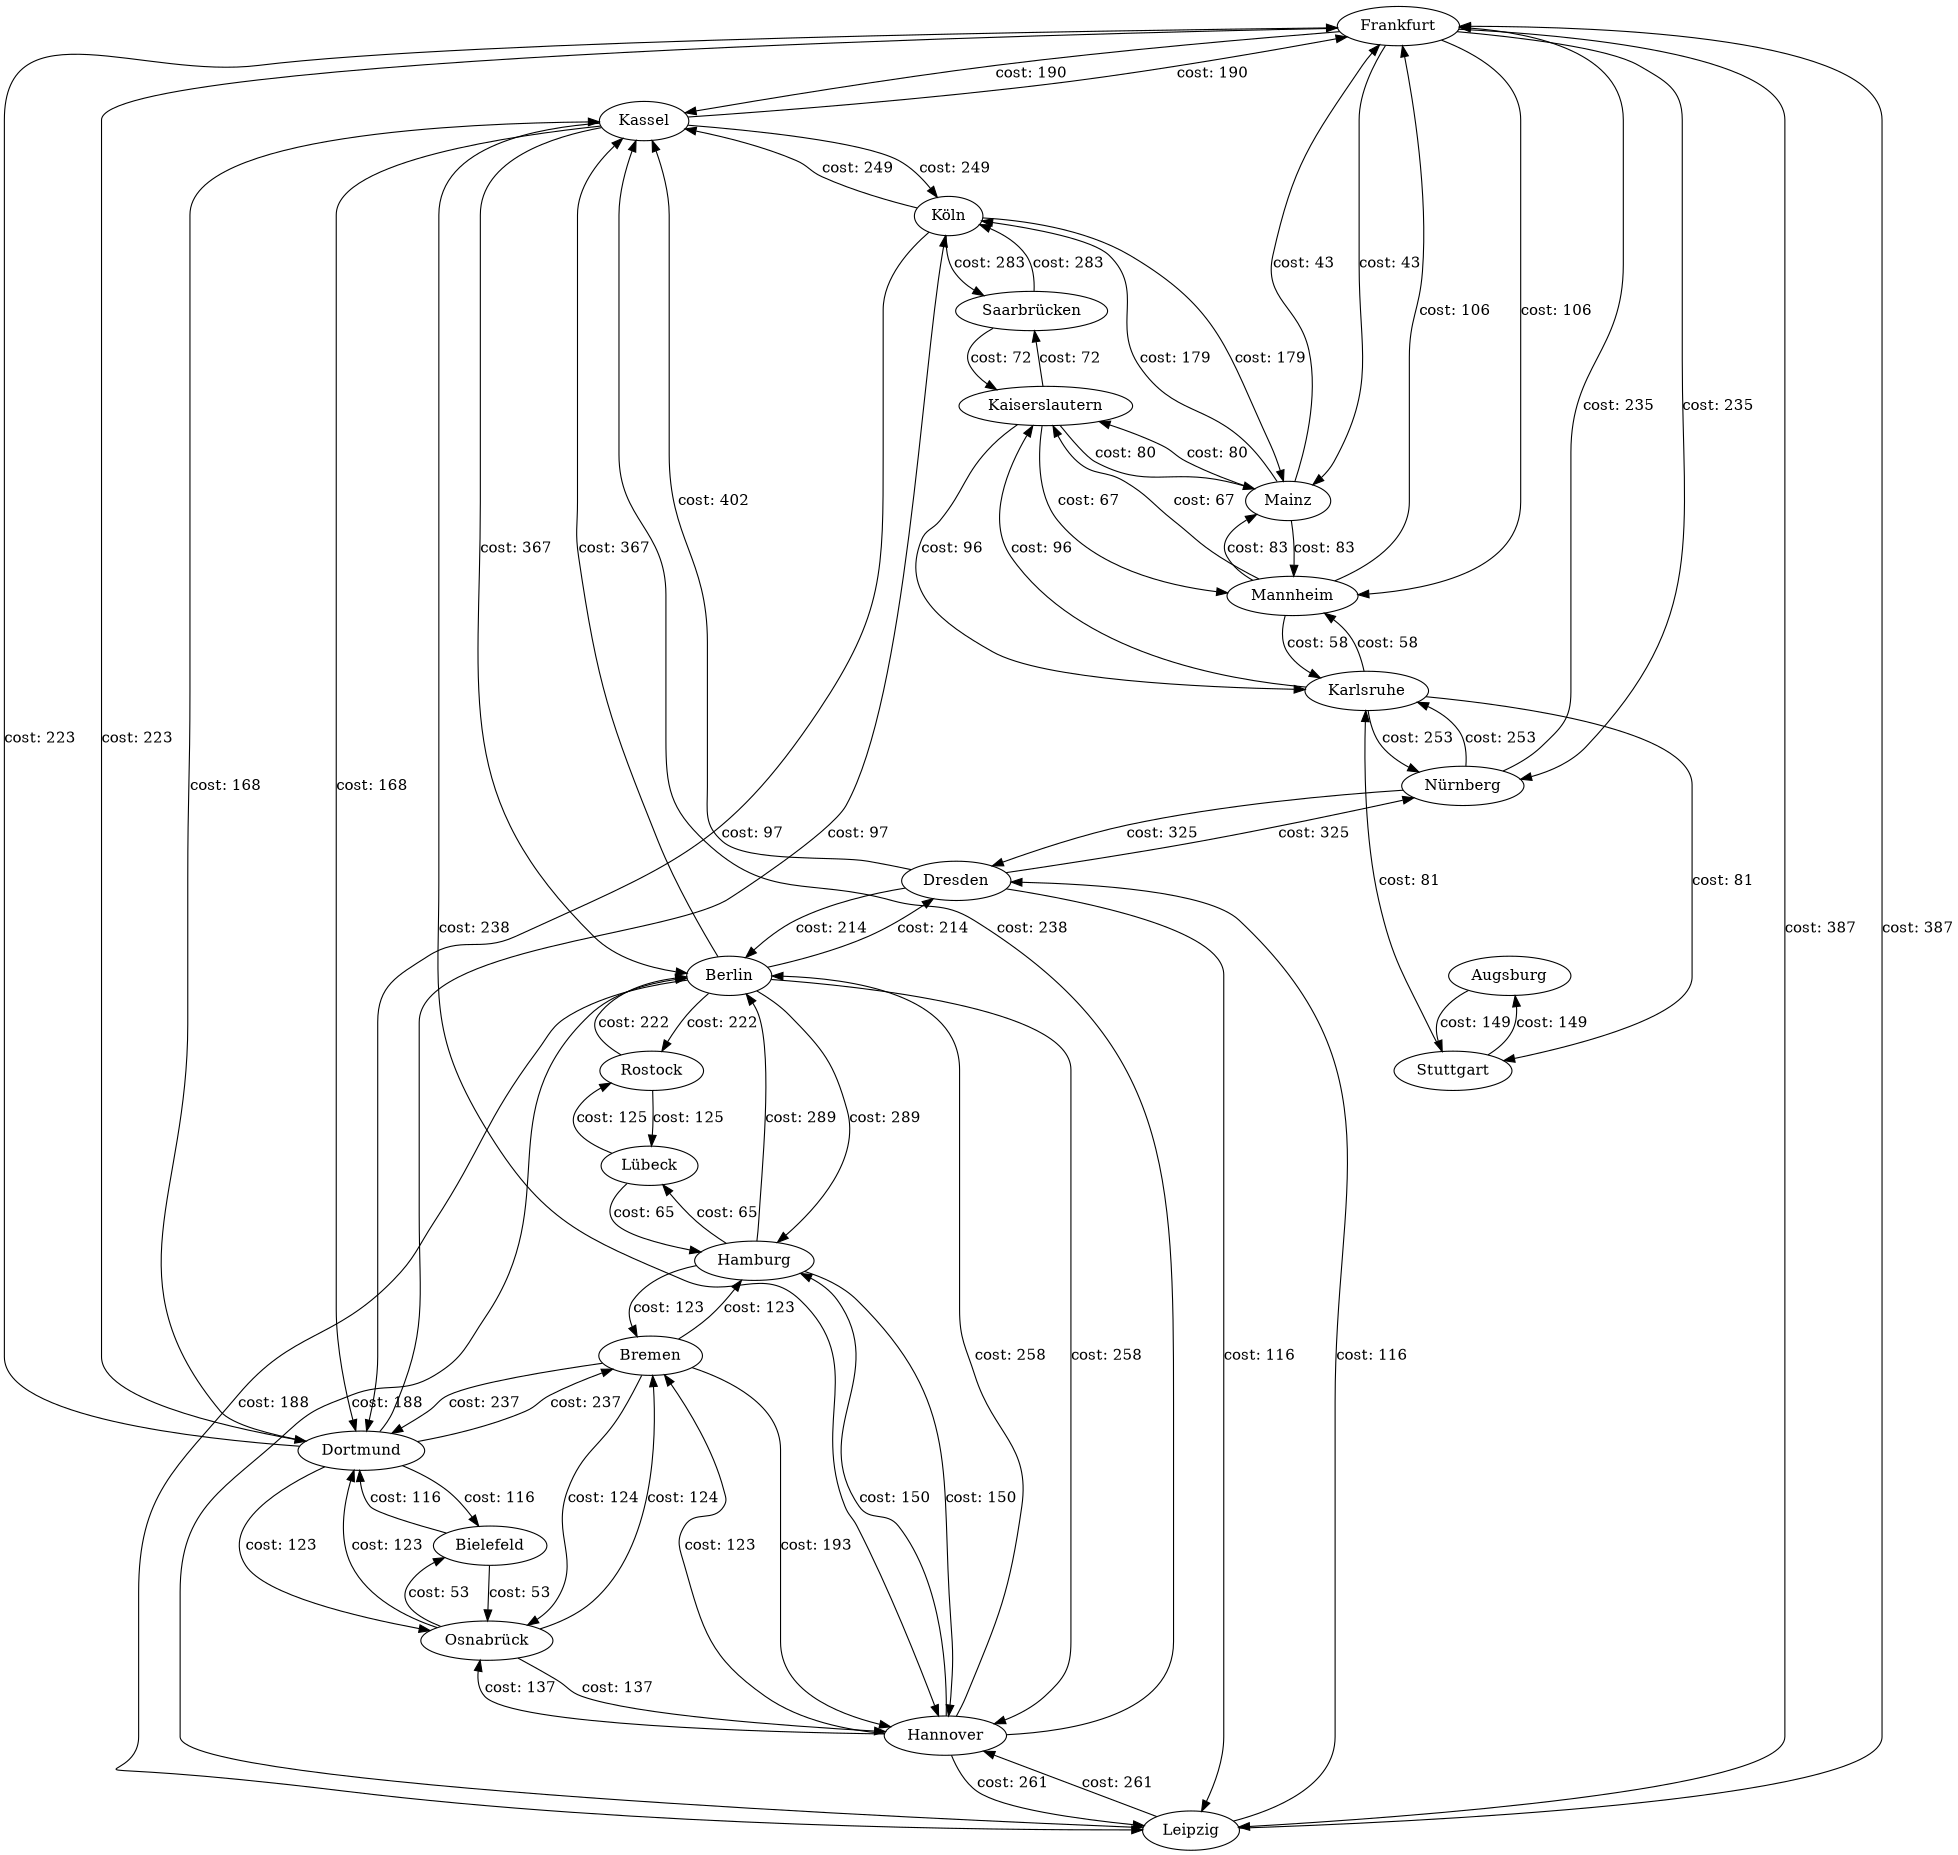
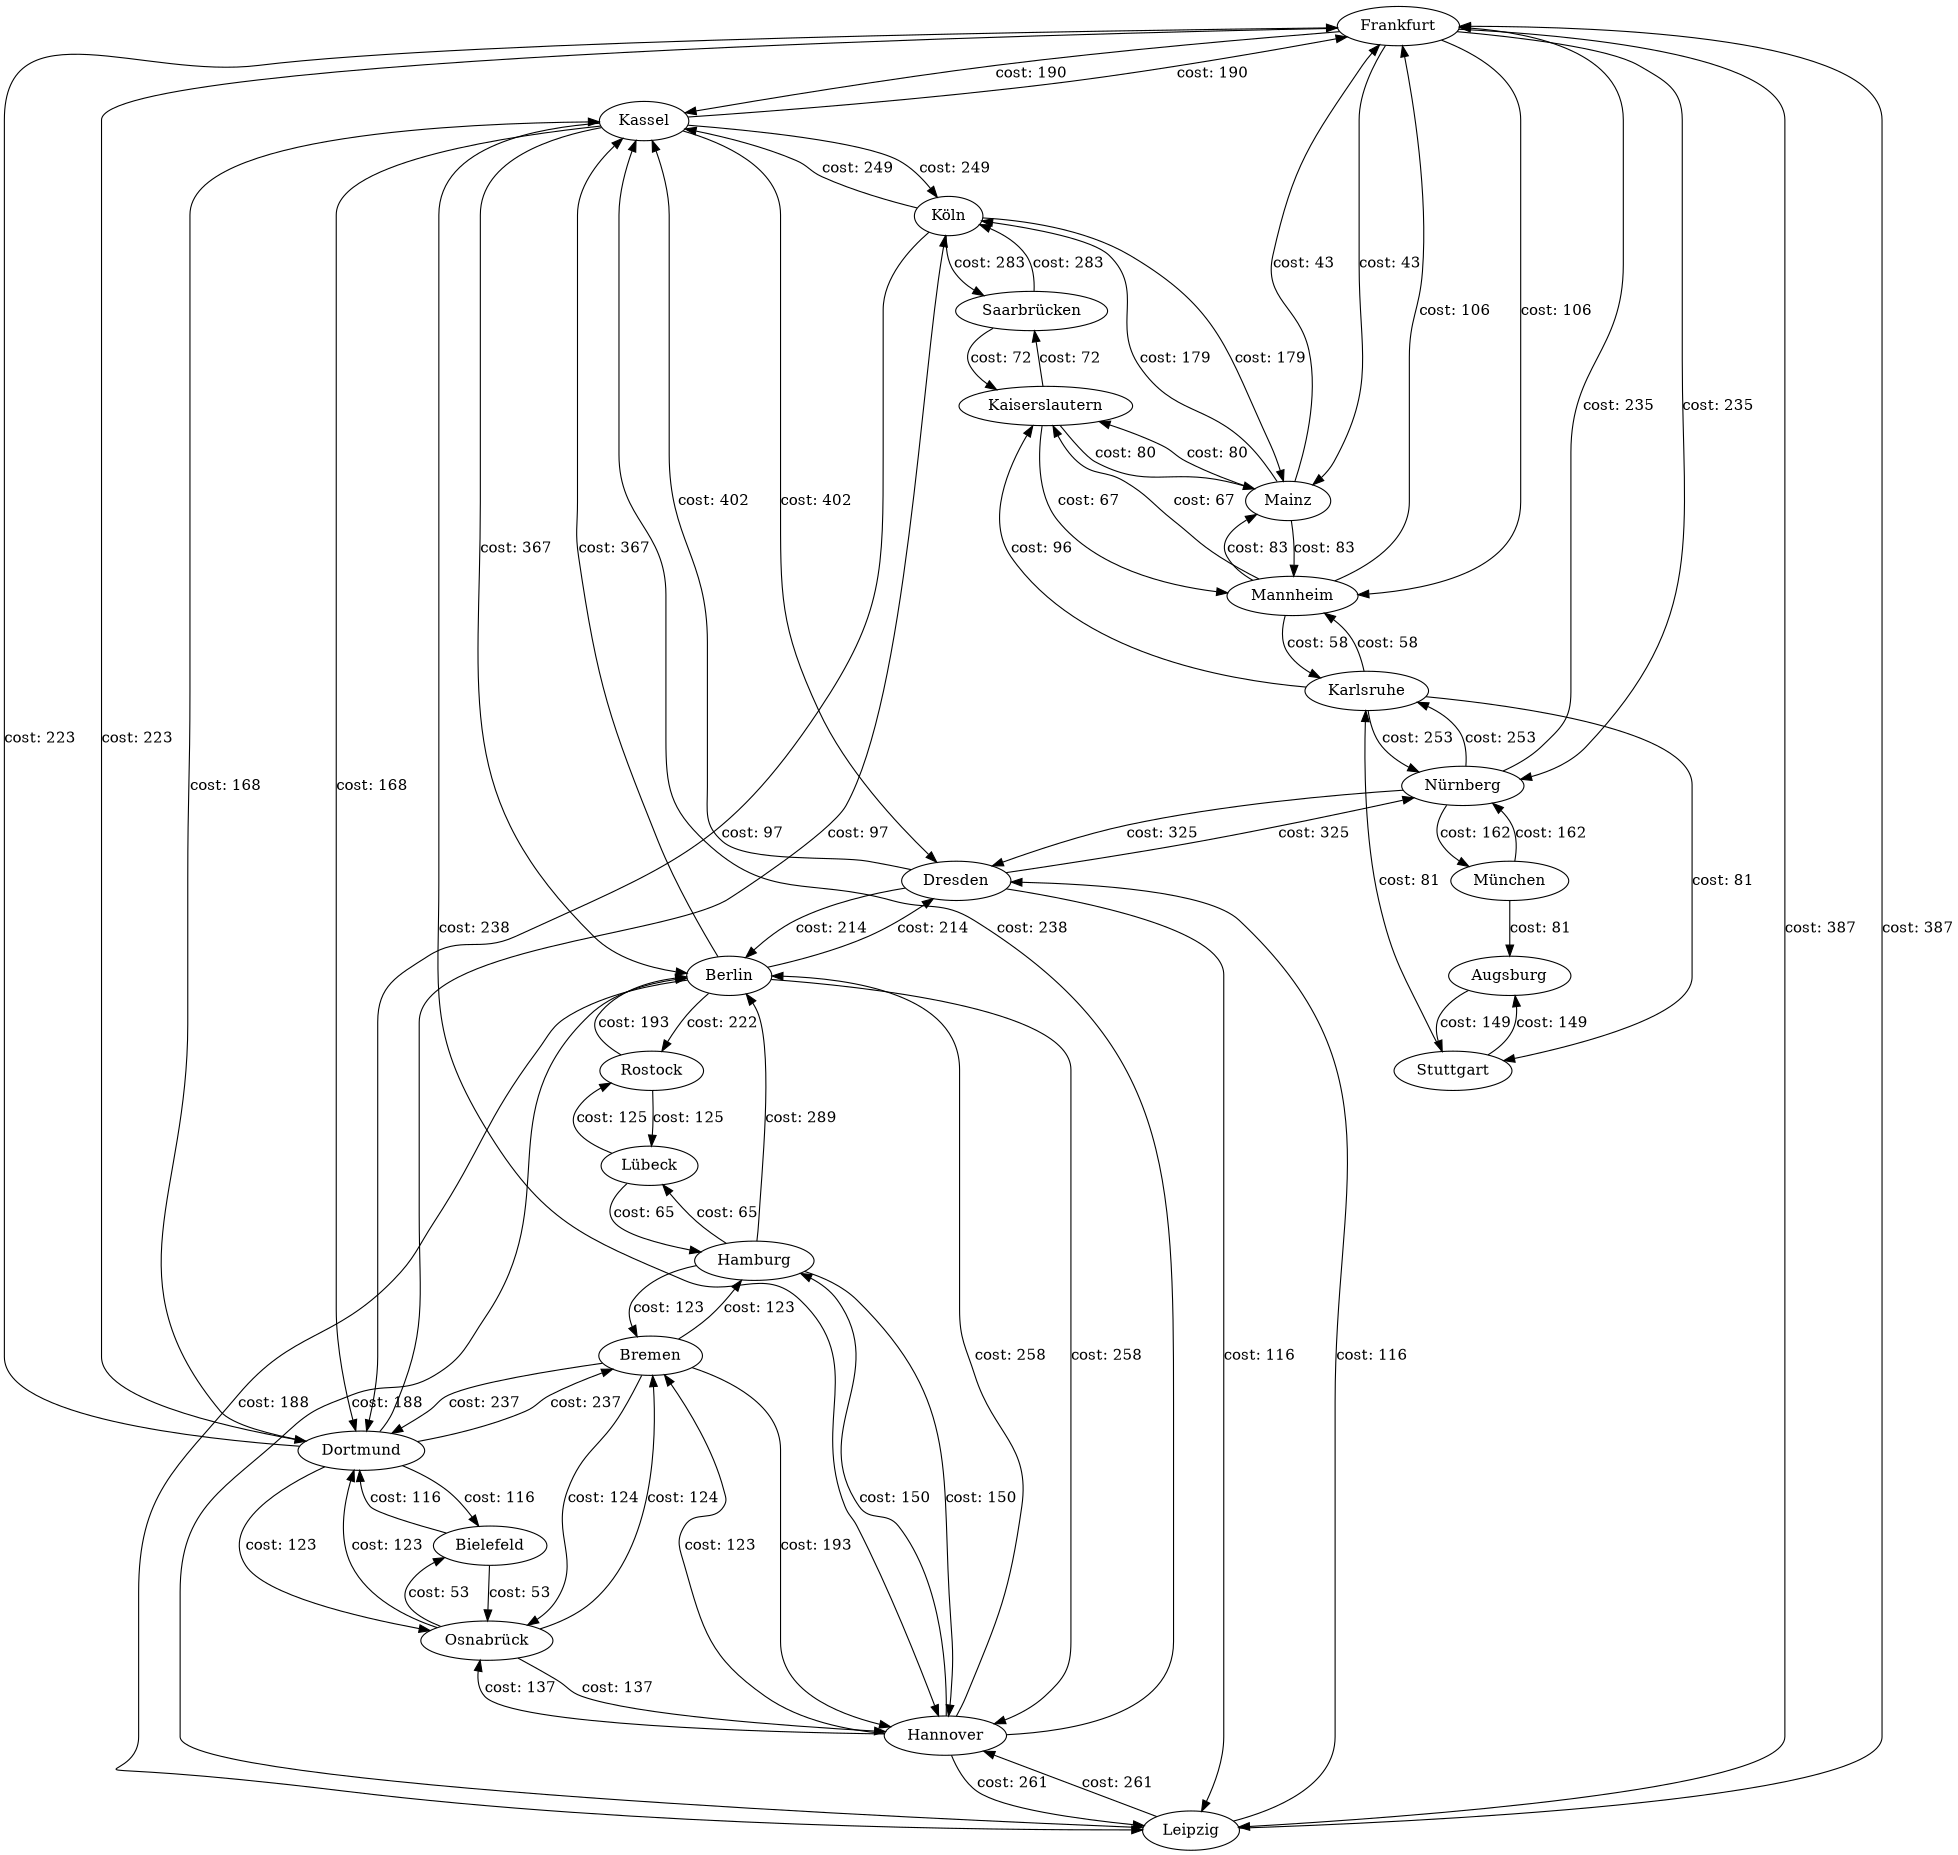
none -> (781, 488)
(995, 653) -> none
none -> (1510, 881)
(634, 1023) -> (634, 1023)
(846, 1107) -> none
